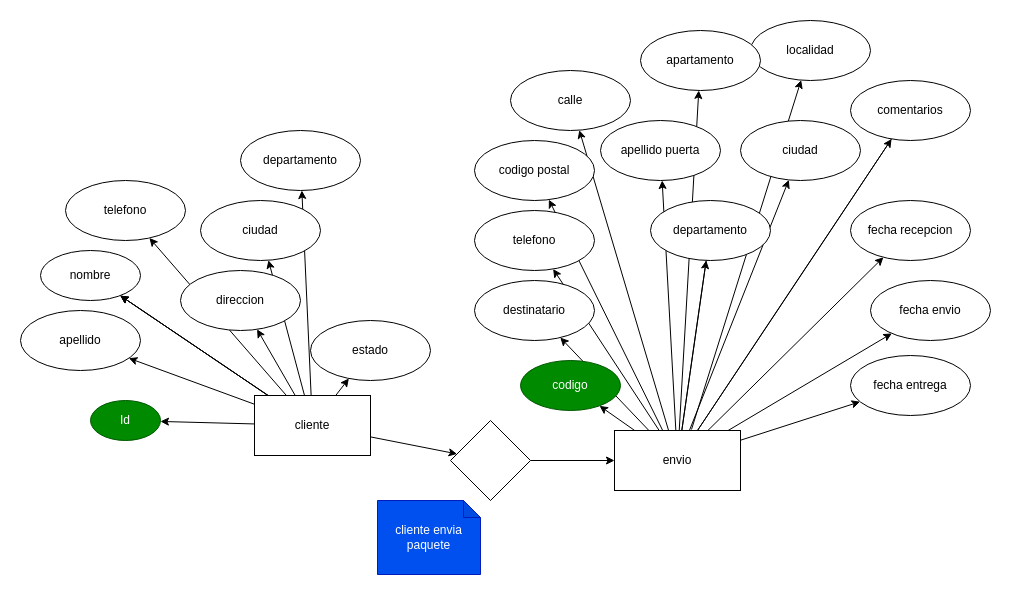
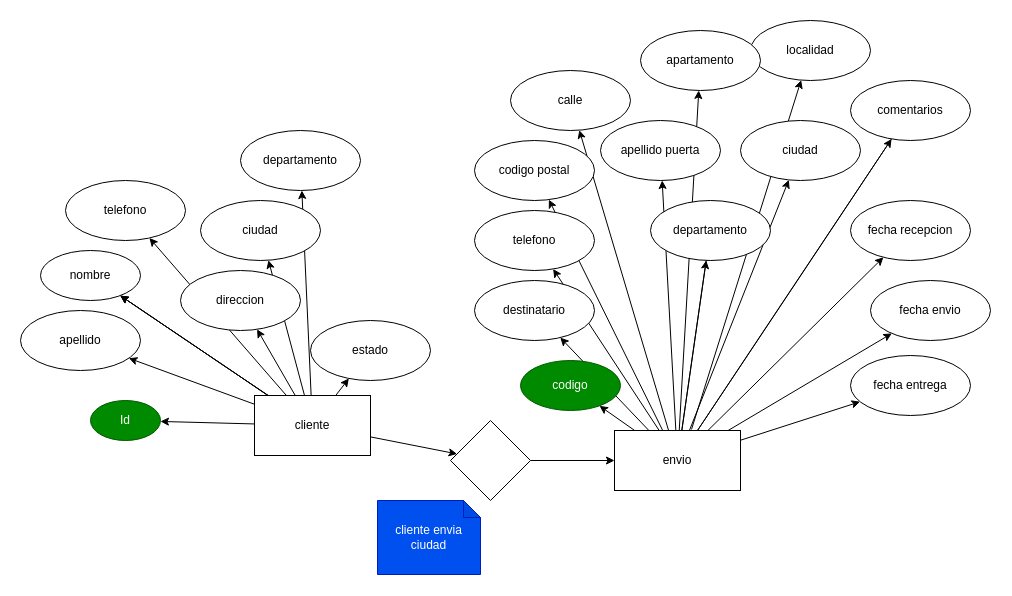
(429, 538) -> (429, 538)
